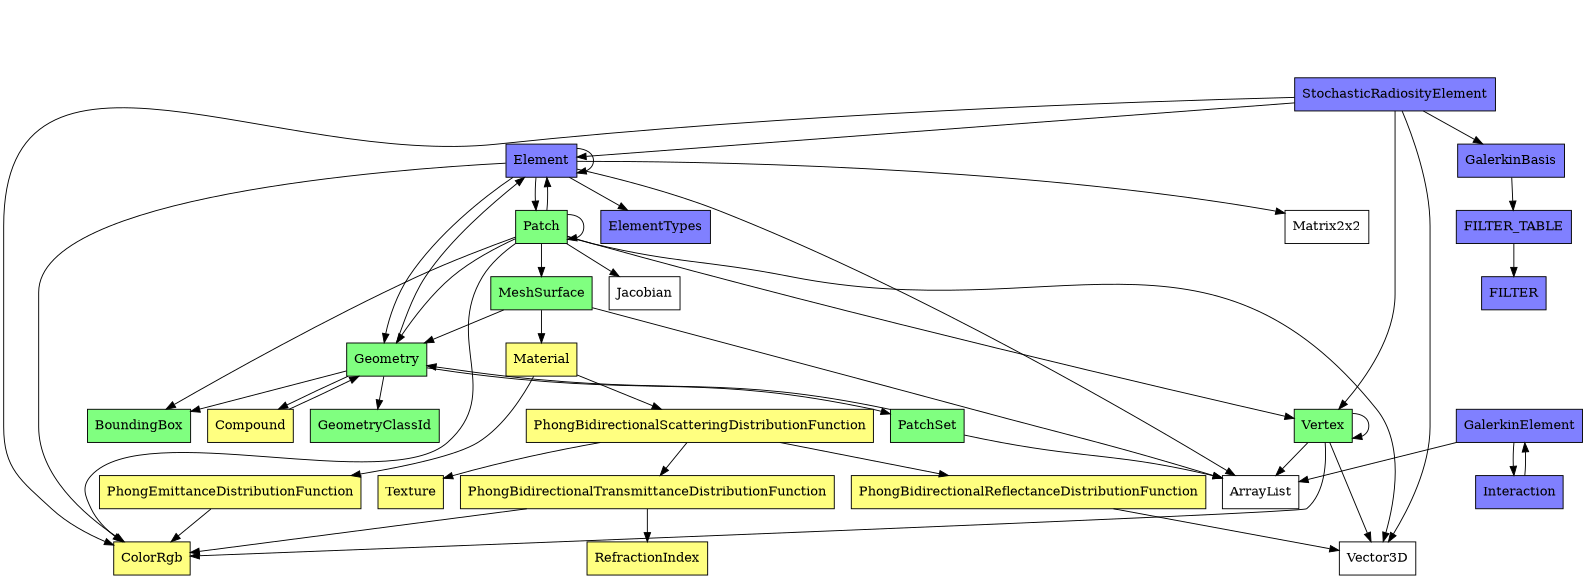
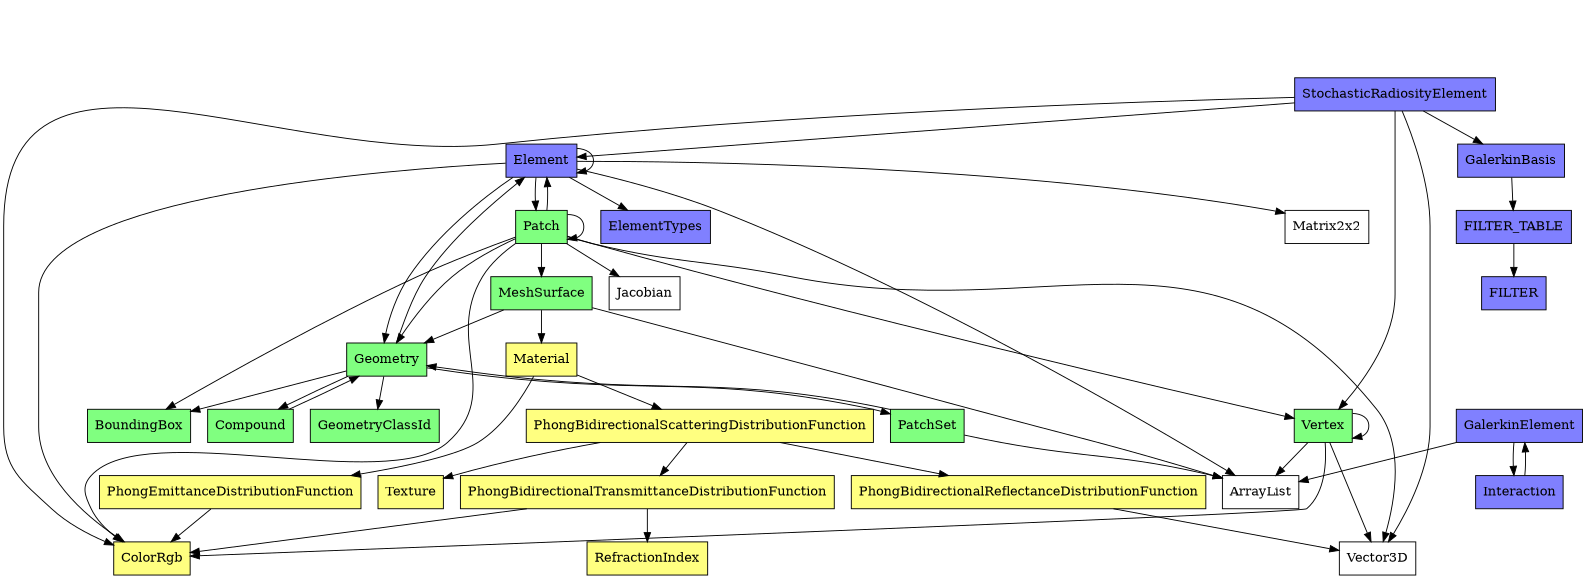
(250, 426) -> (250, 426)
